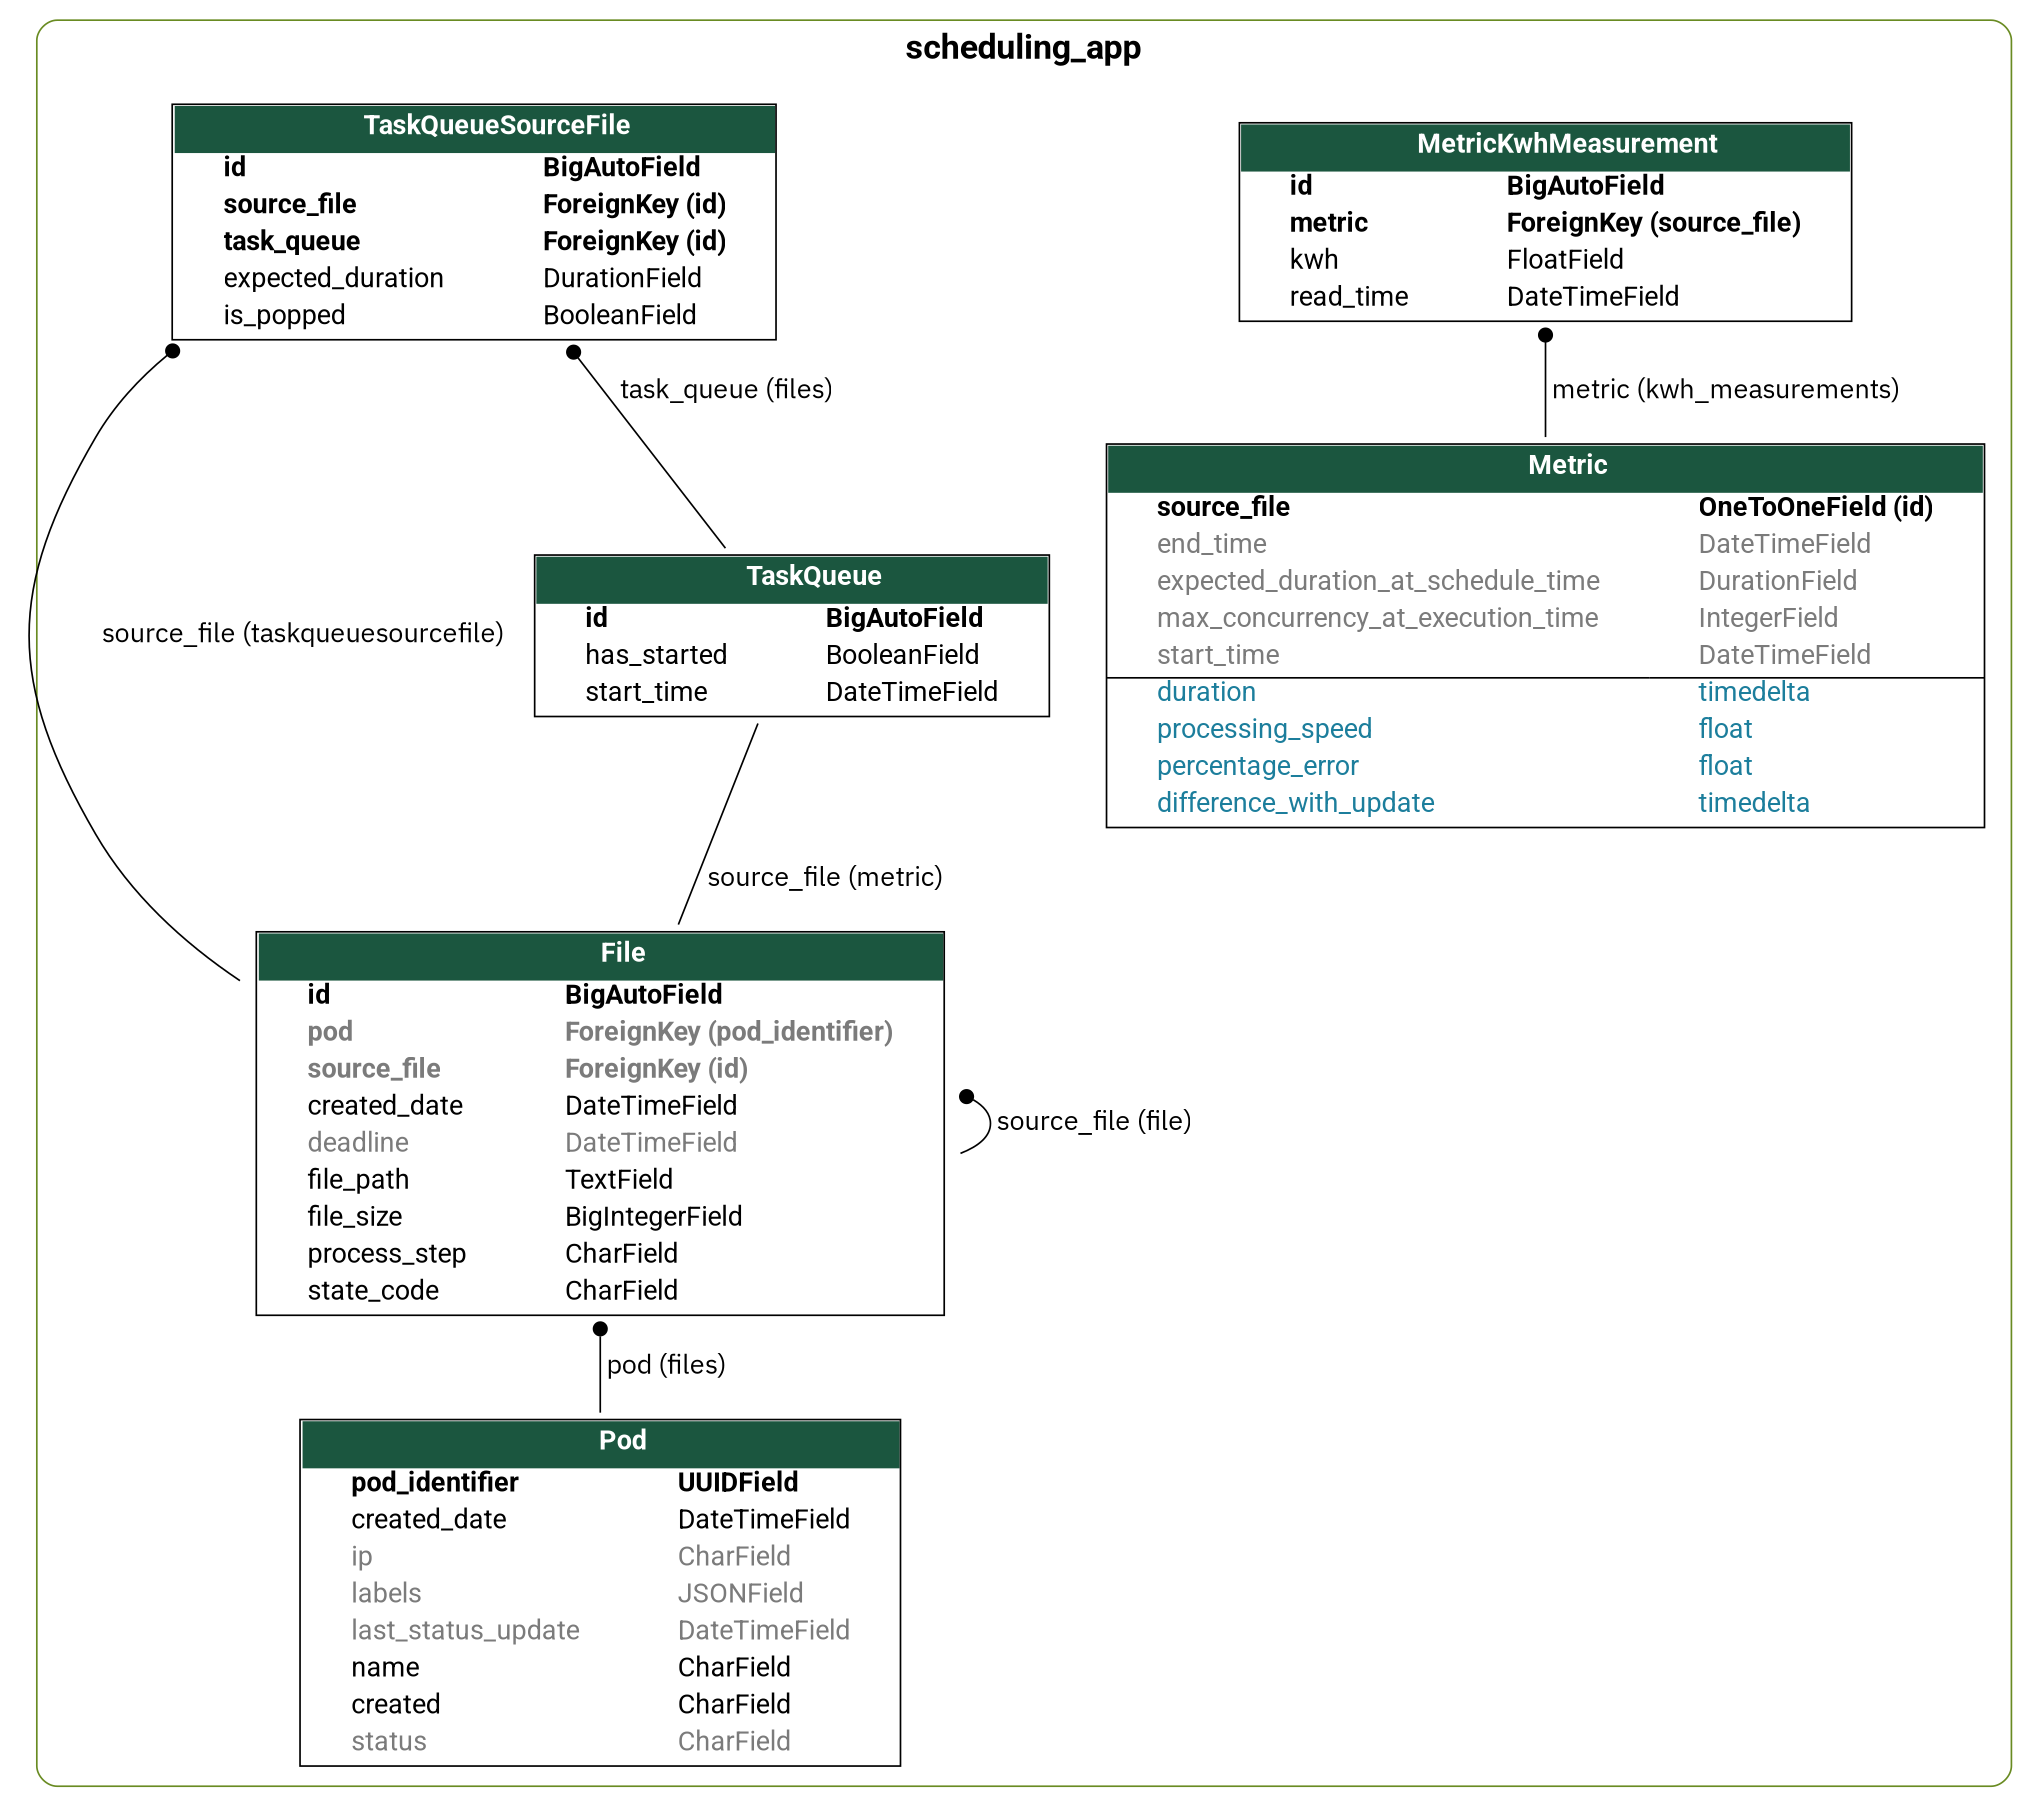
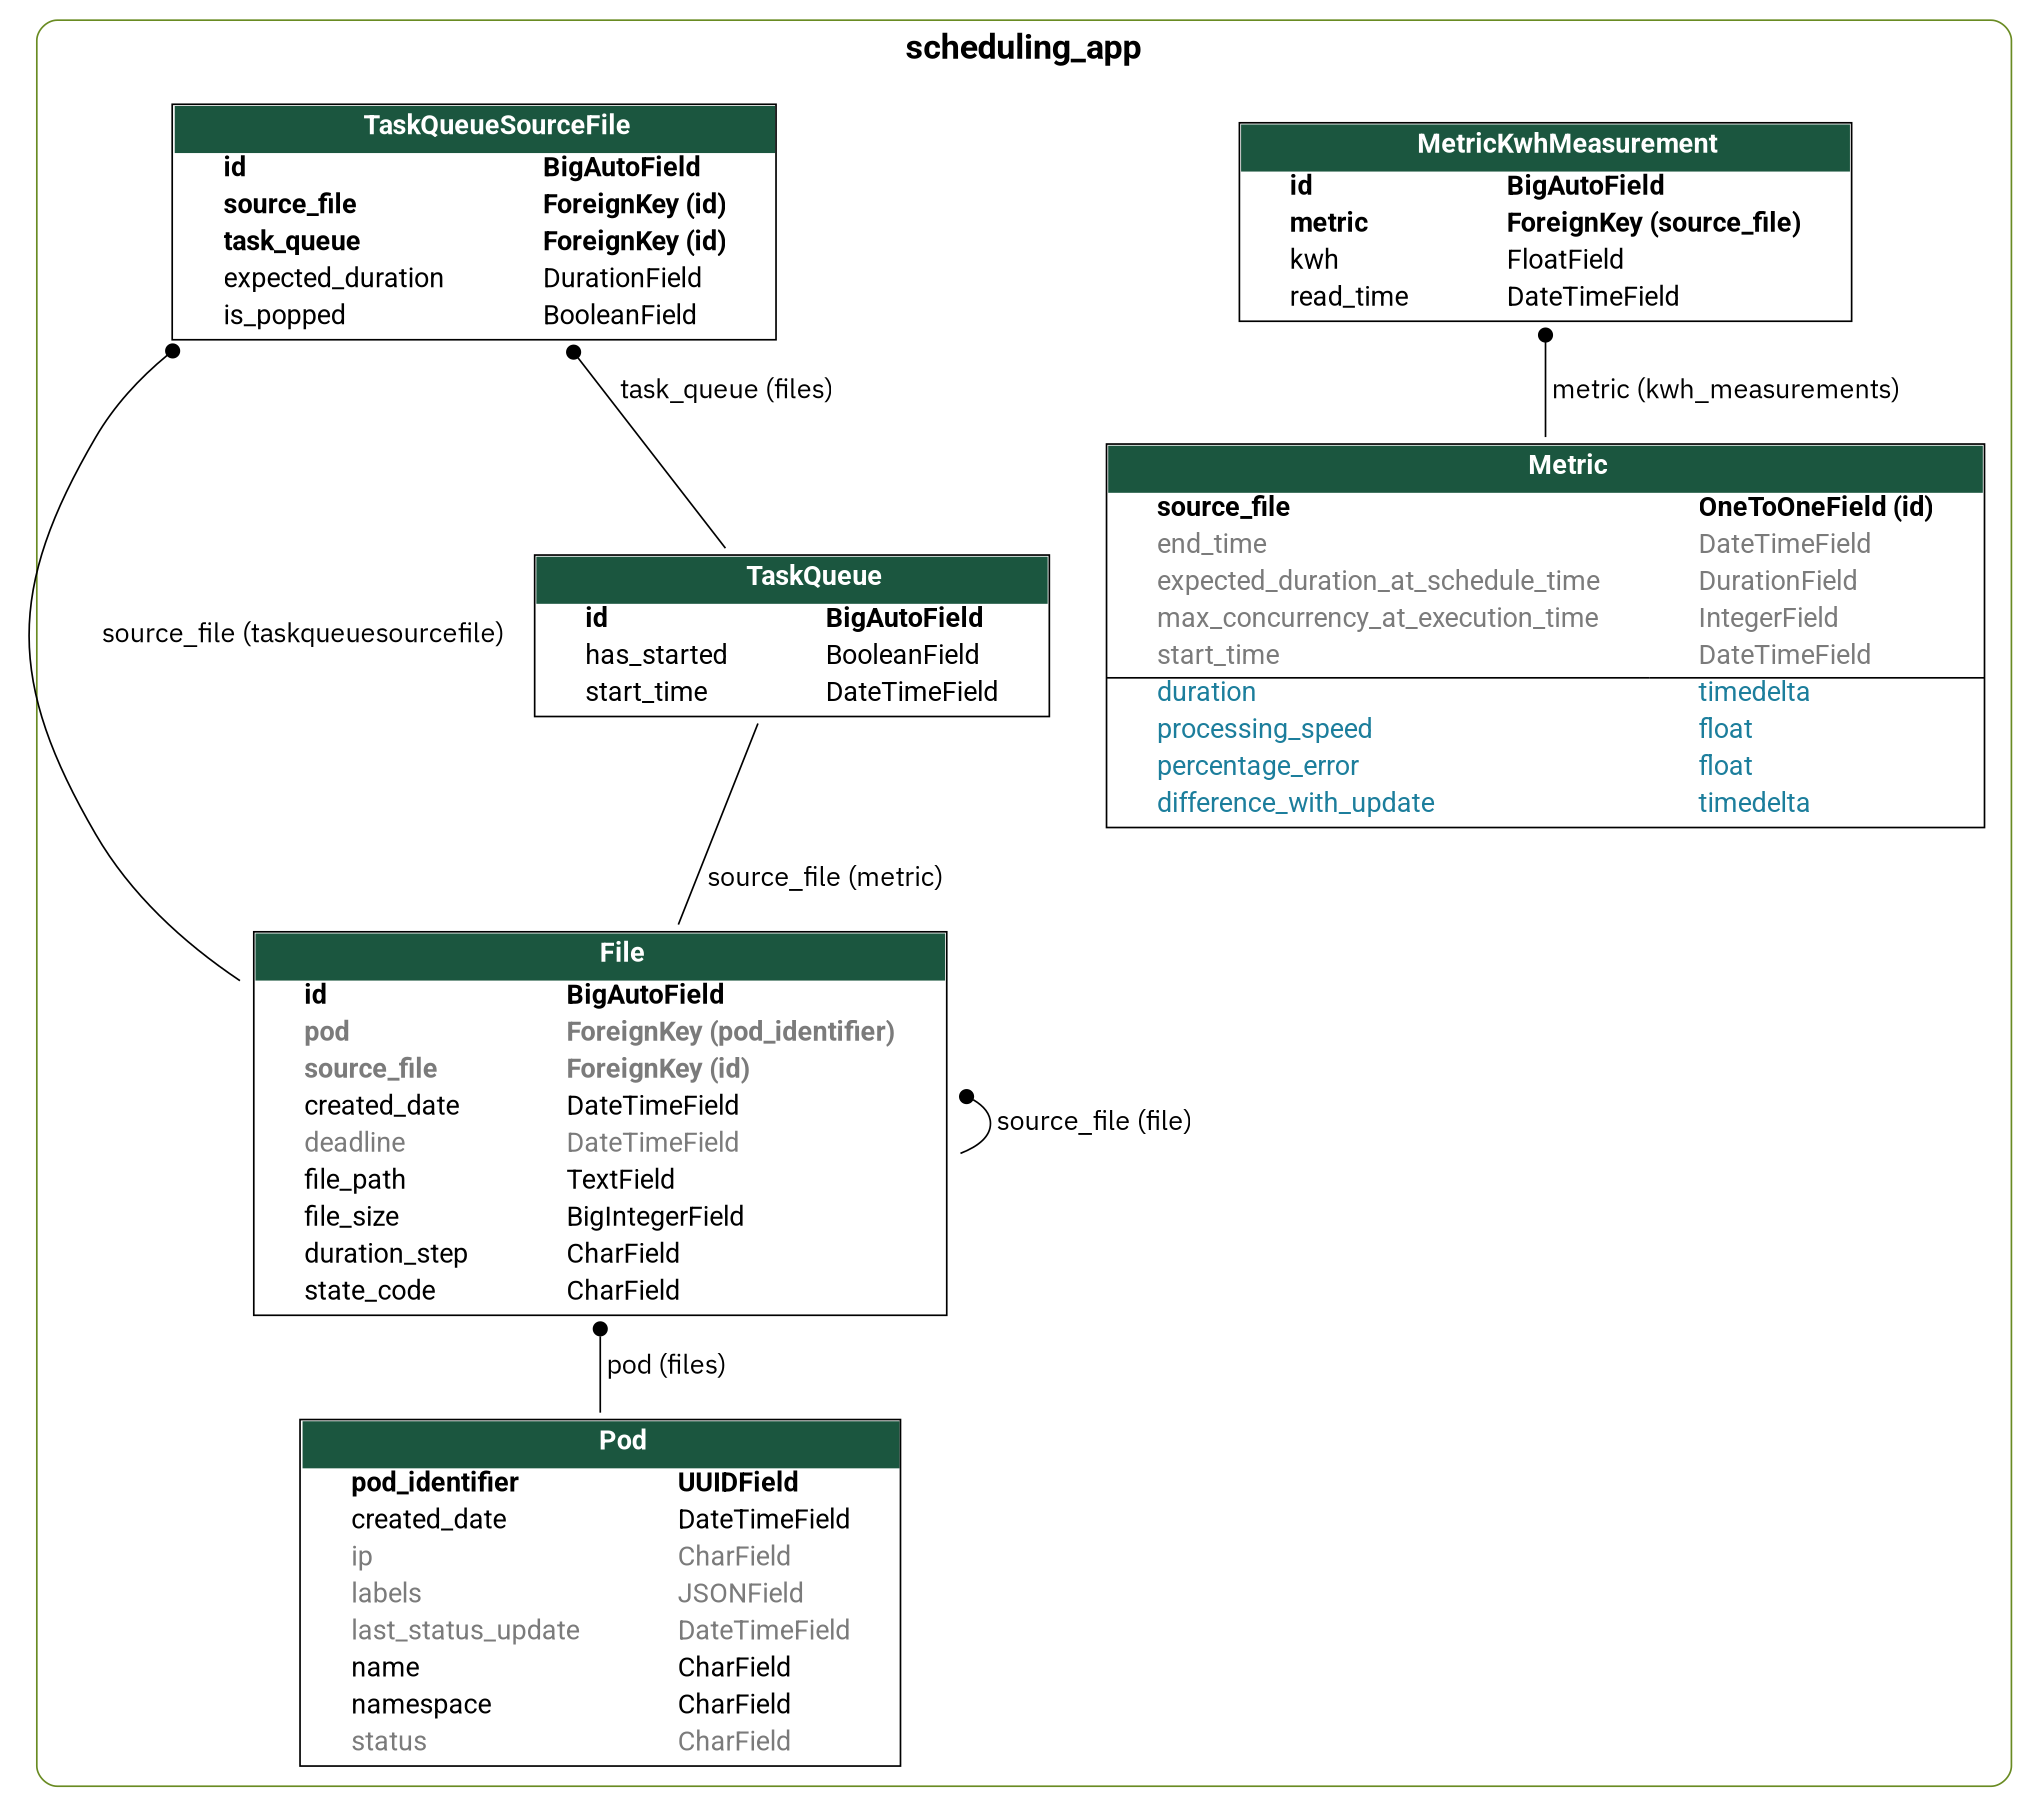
(388, 1255) -> (387, 1255)
(397, 1705) -> (422, 1705)
